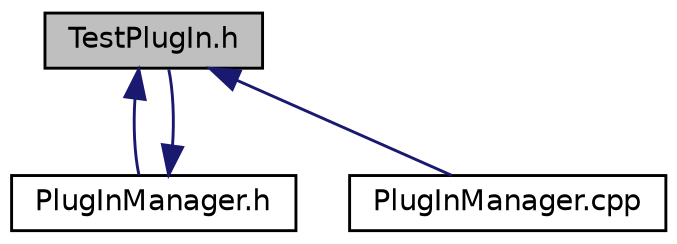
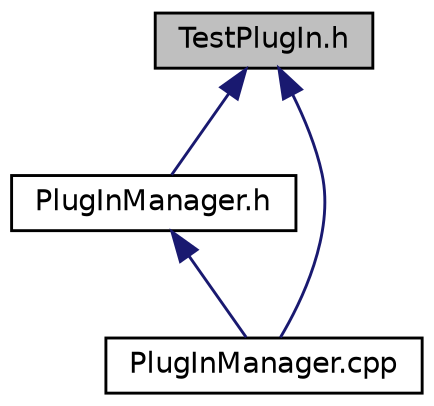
(173, 108) -> (217, 297)
